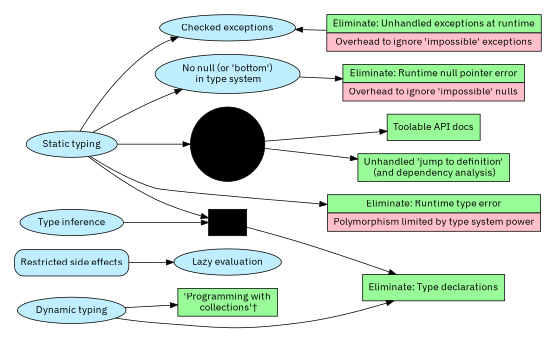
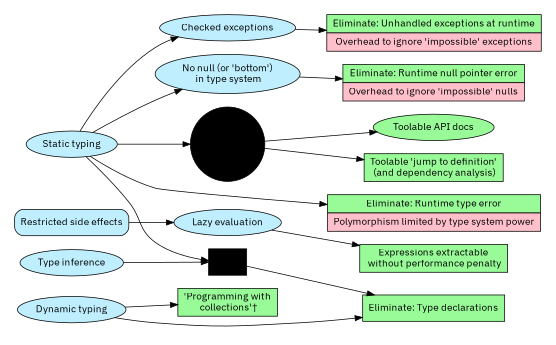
(314, 30) -> (307, 30)
(434, 127) -> (434, 127)
(434, 168) -> (434, 168)
none -> (434, 258)
